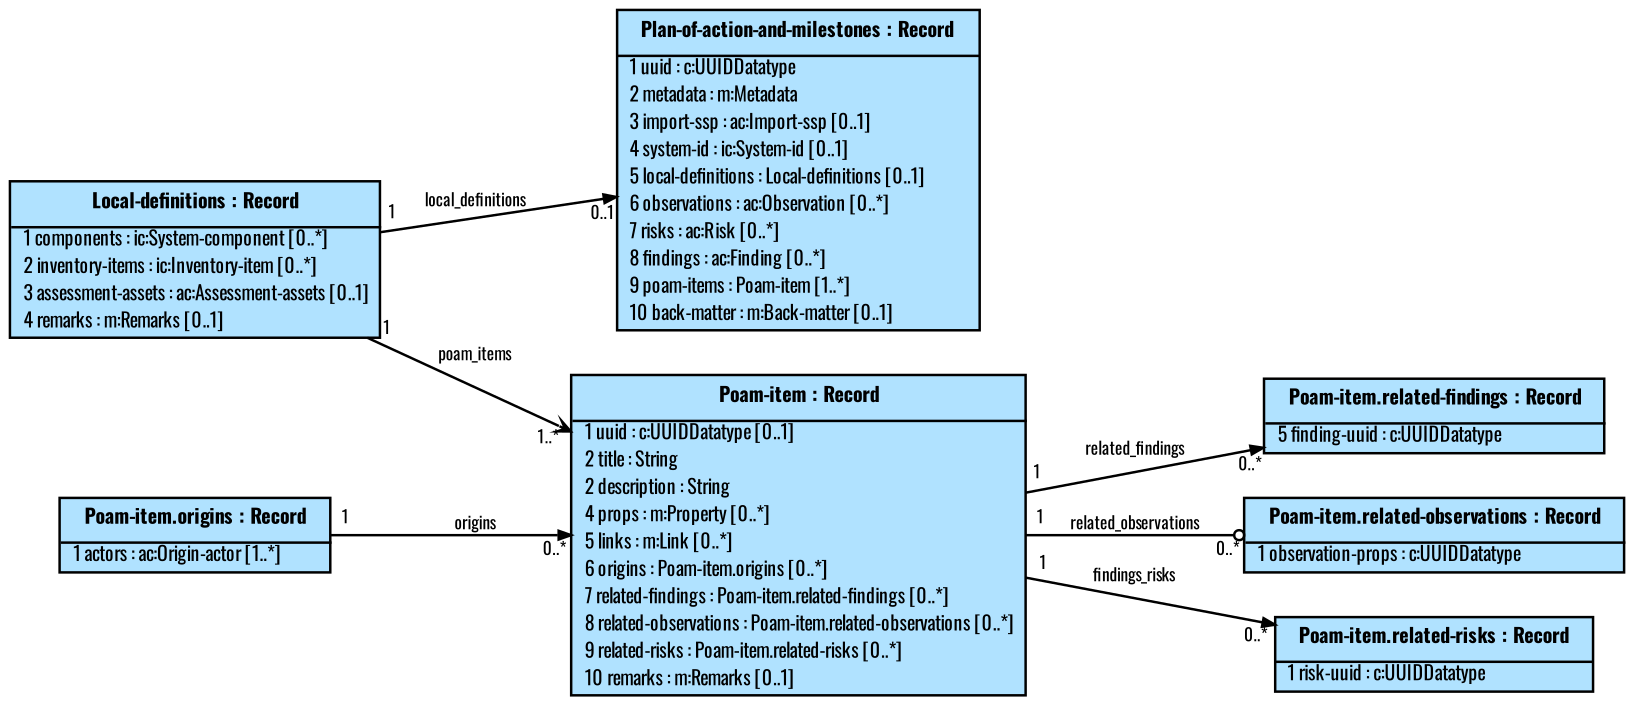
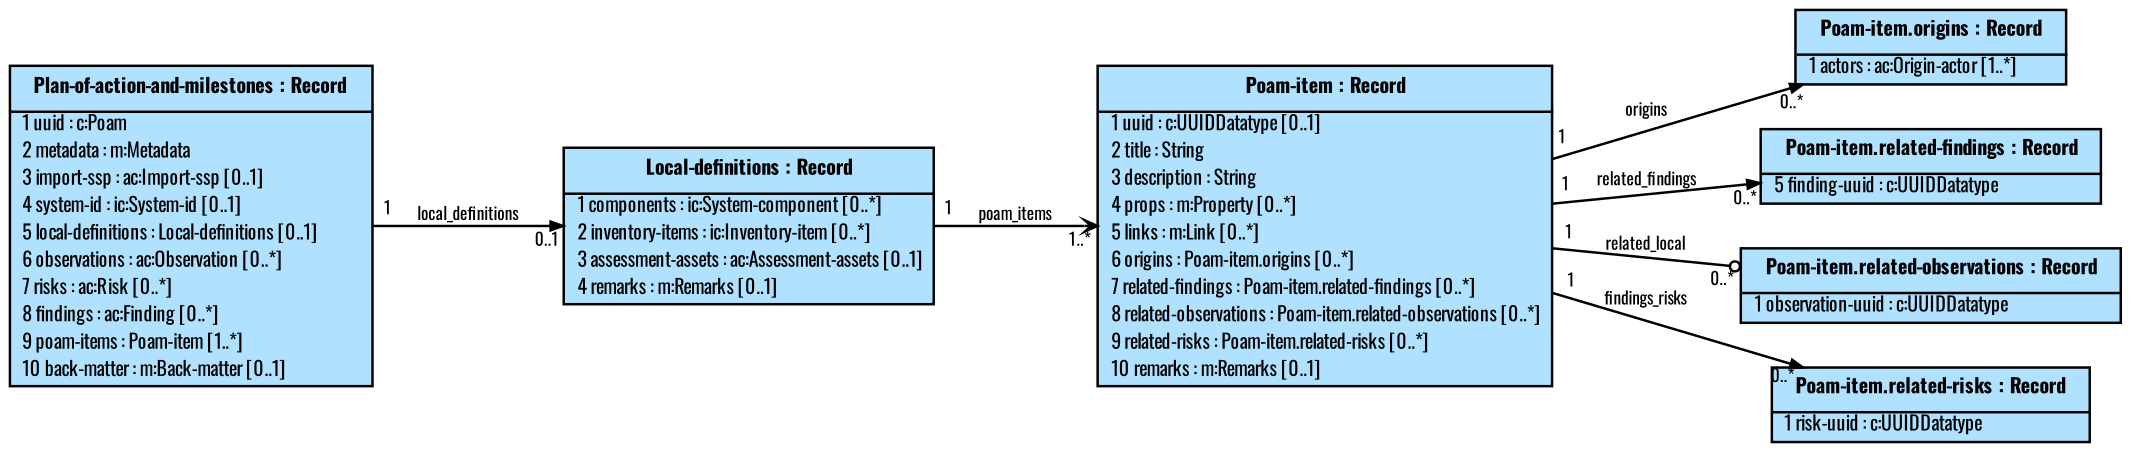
(713, 68) -> (76, 124)
(492, 215) -> (462, 226)
(658, 488) -> (1185, 179)
(1135, 525) -> (1646, 246)
(444, 535) -> (1672, 124)
(1389, 555) -> (1882, 305)
